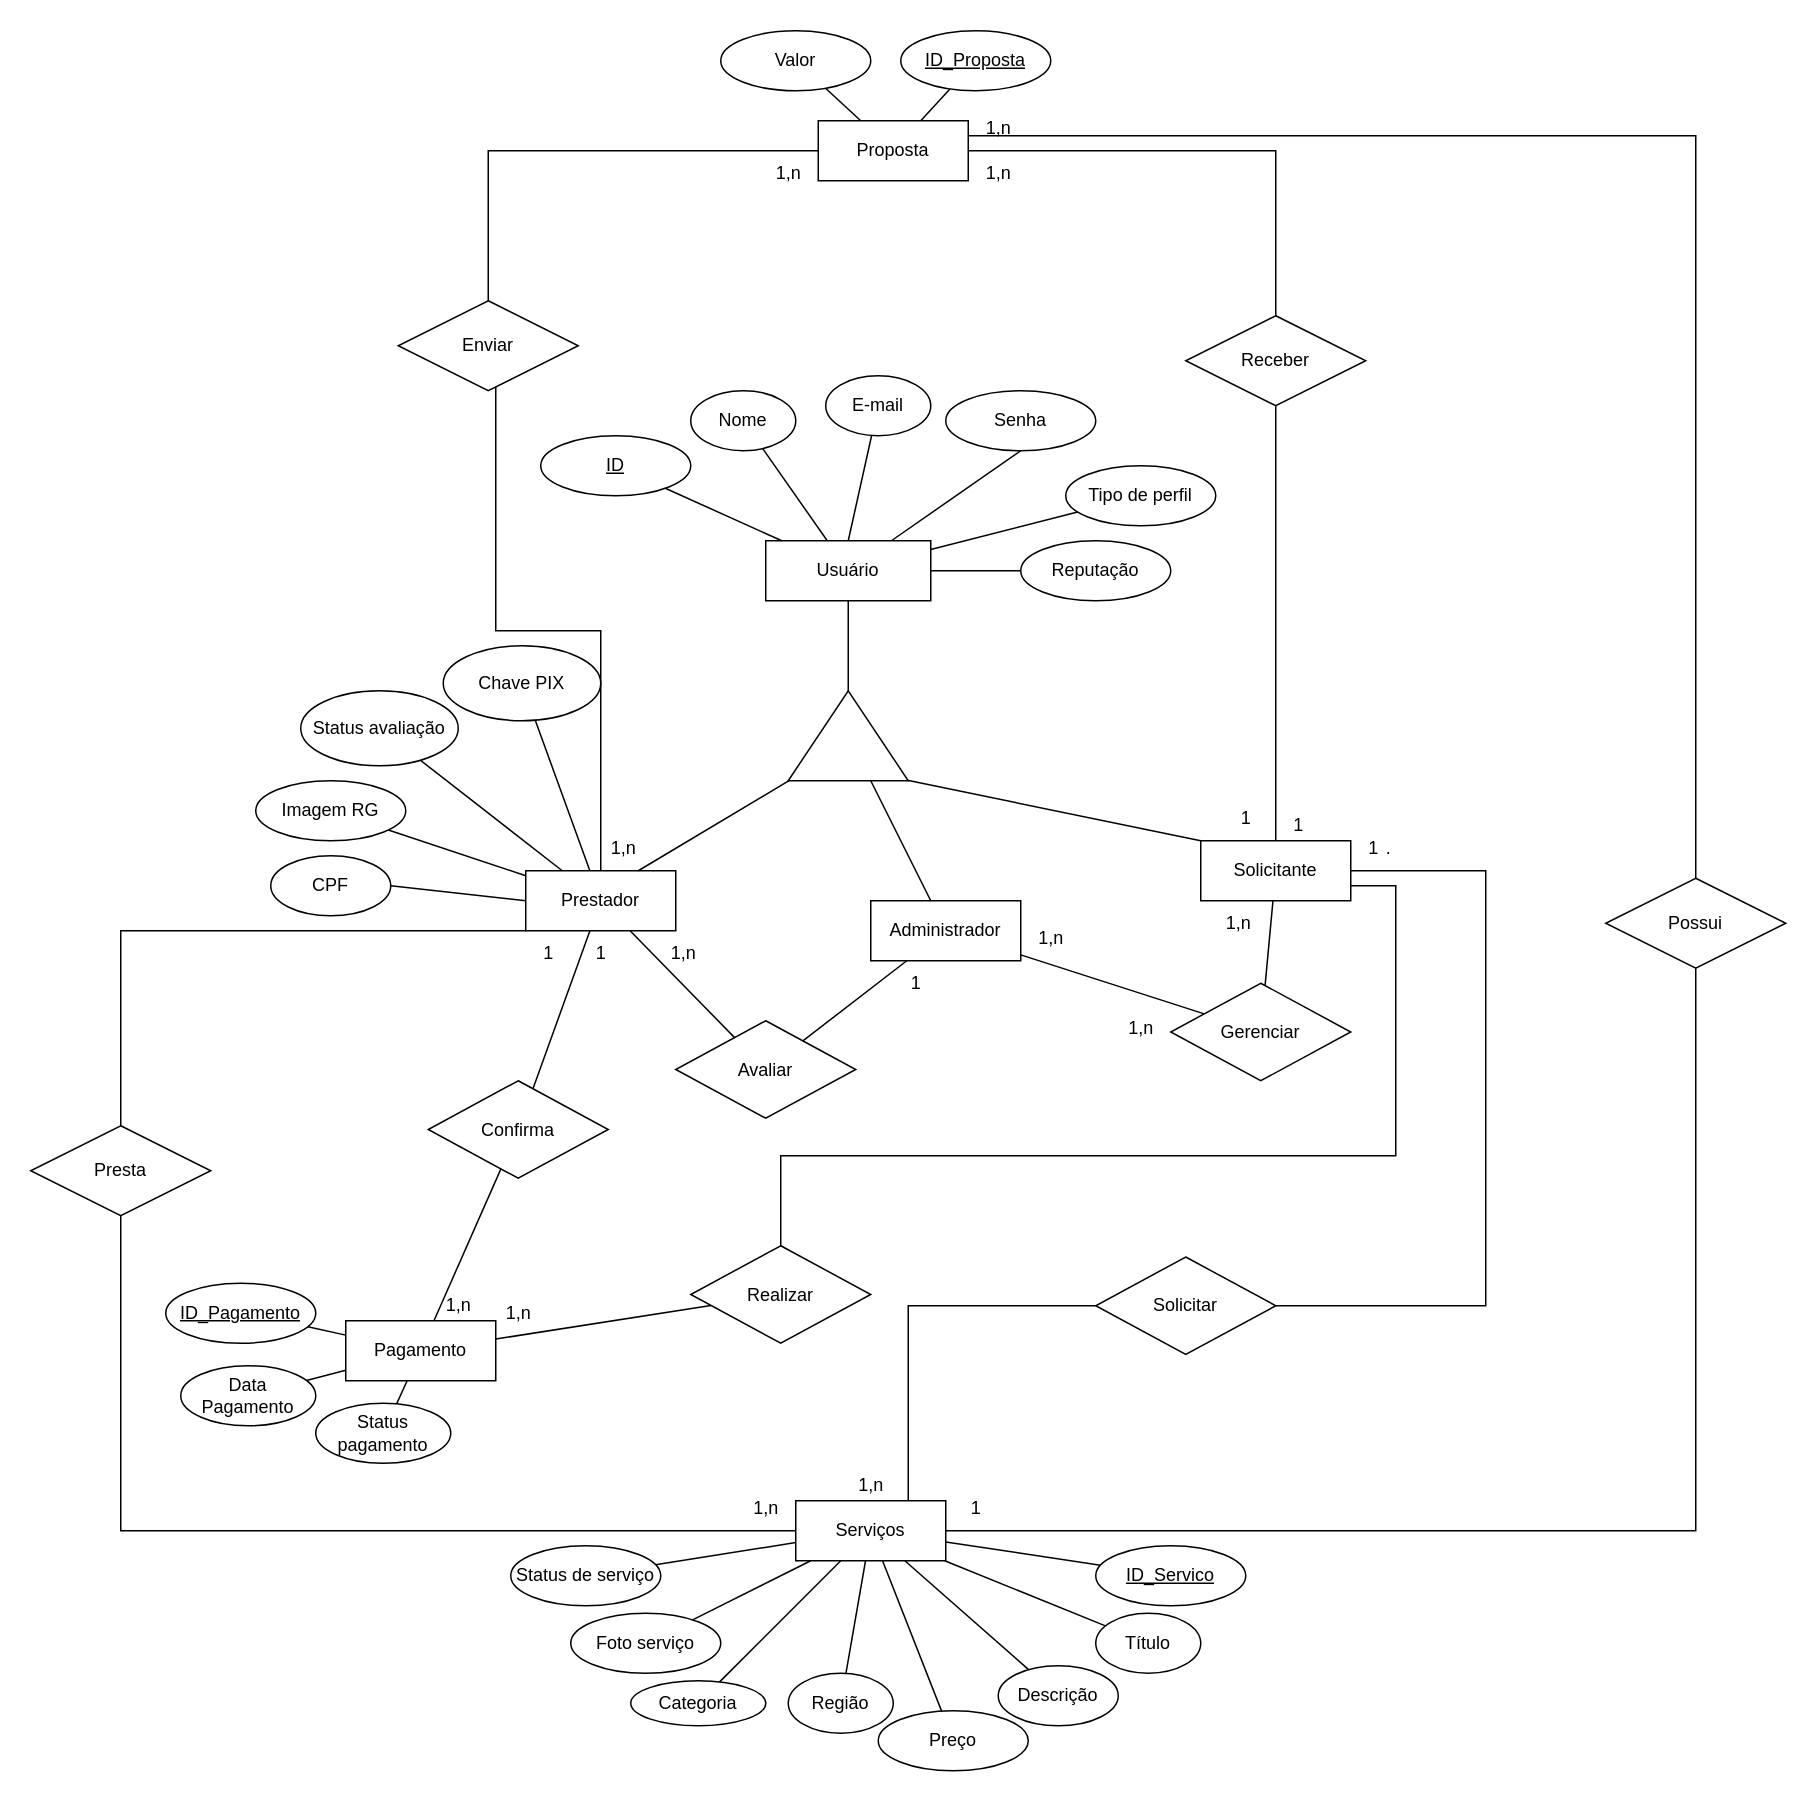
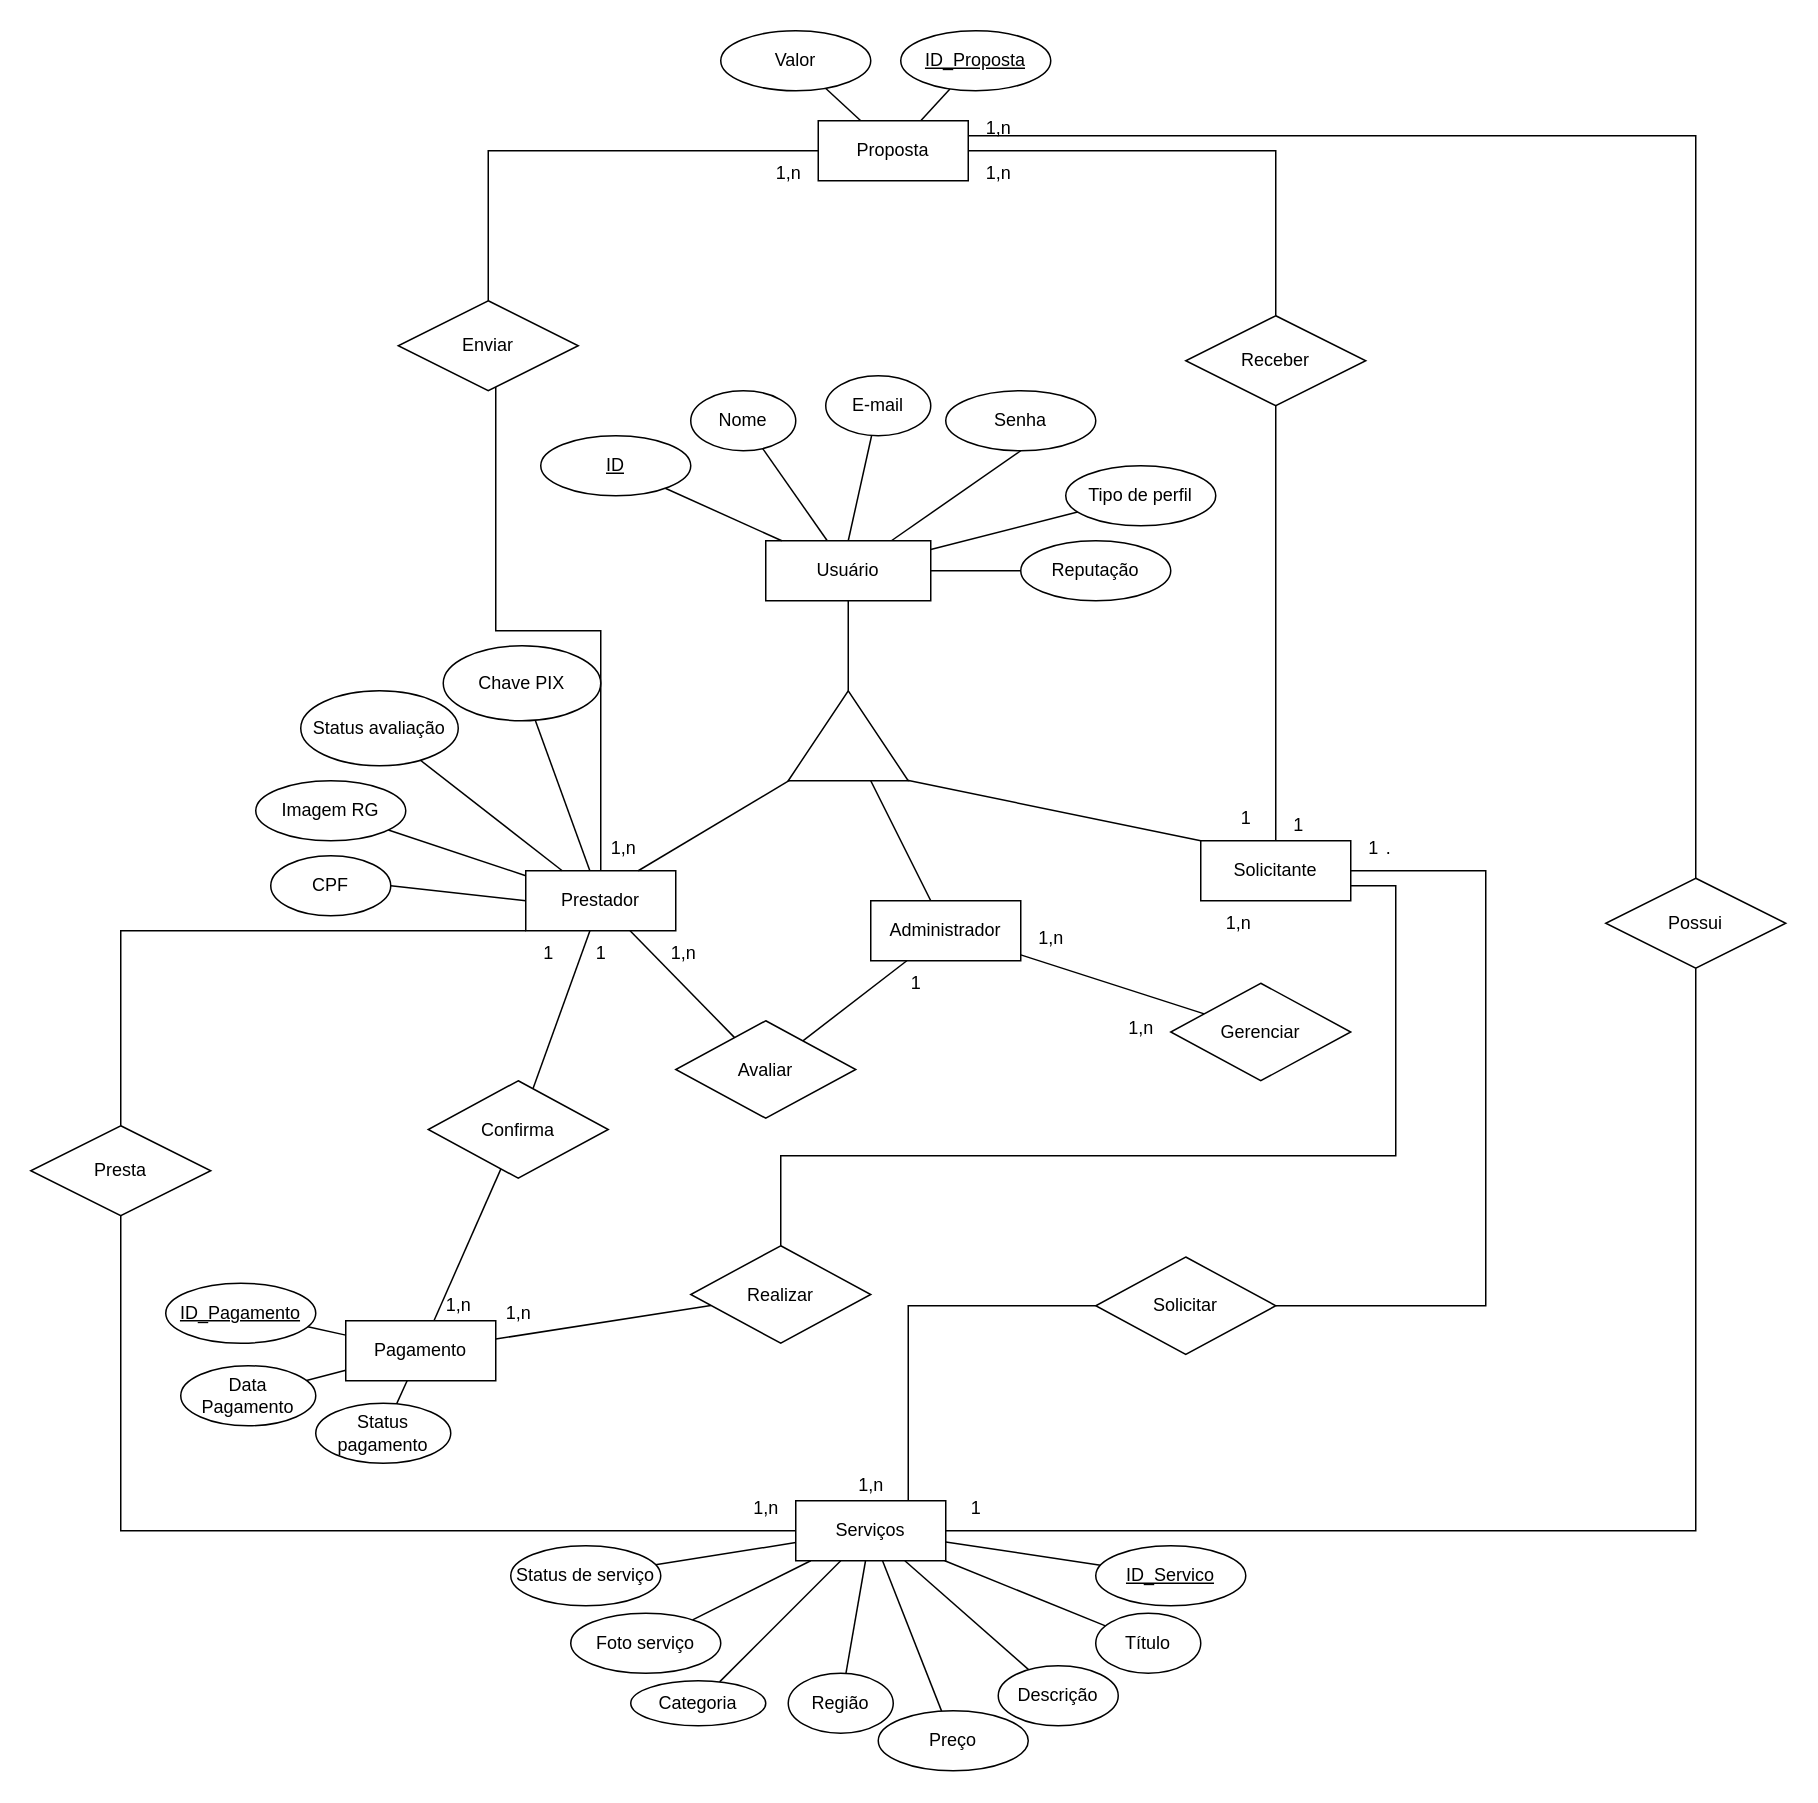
(1269, 944) -> none
